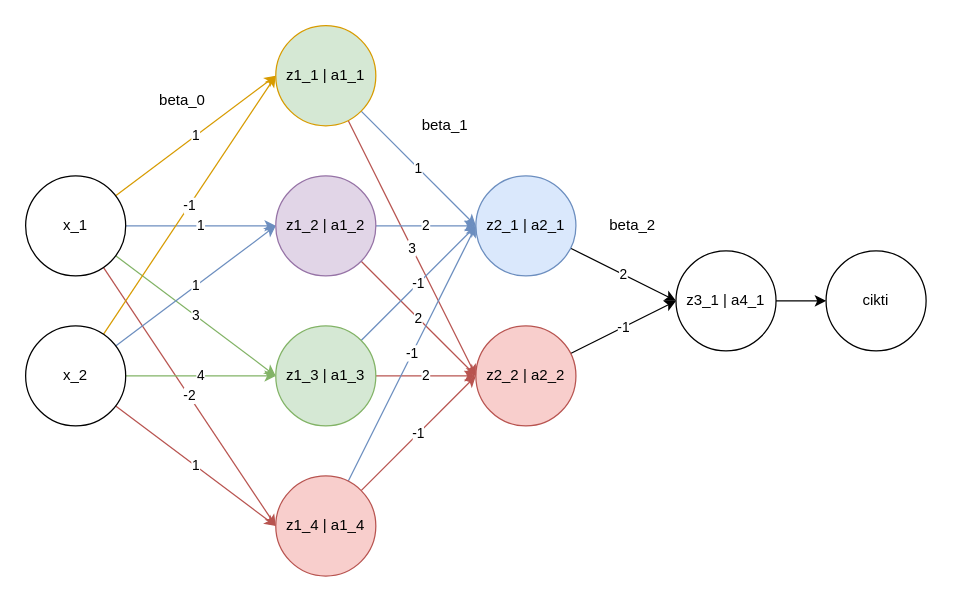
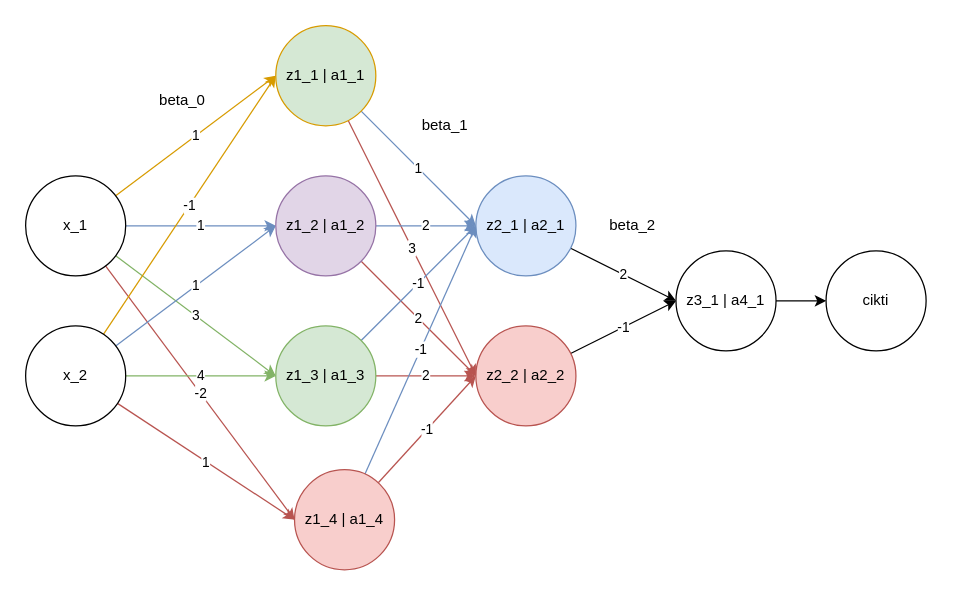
(326, 526) -> (344, 519)
